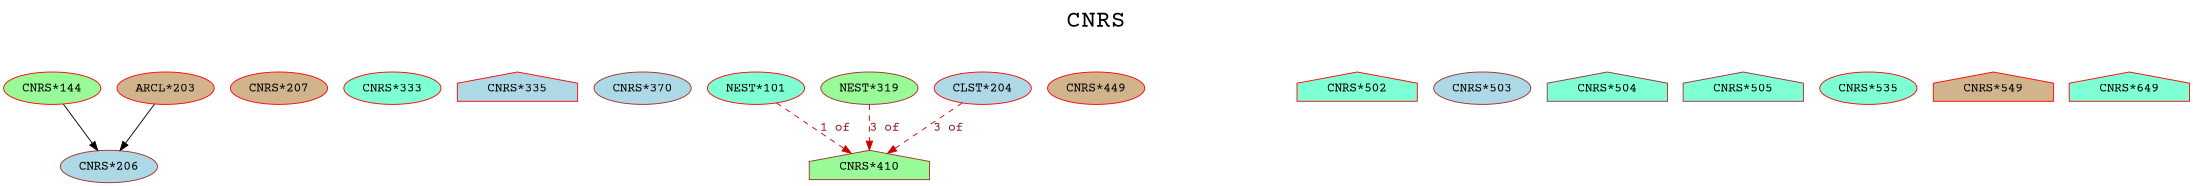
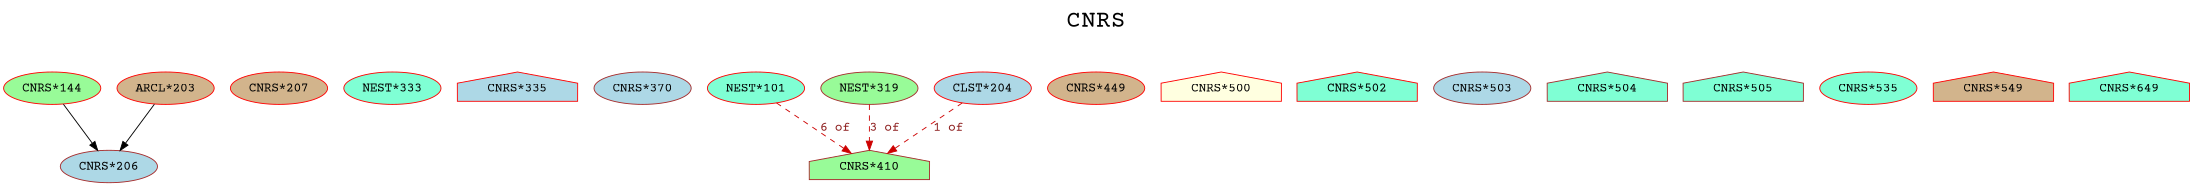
(392, 88) -> (392, 88)
none -> (1221, 88)
(835, 127) -> (835, 127)
(949, 127) -> (949, 127)
